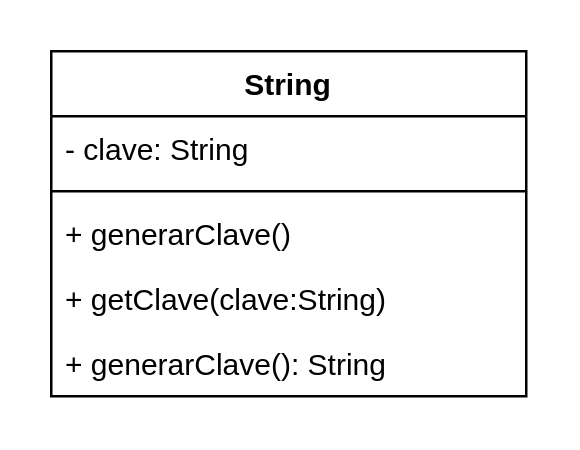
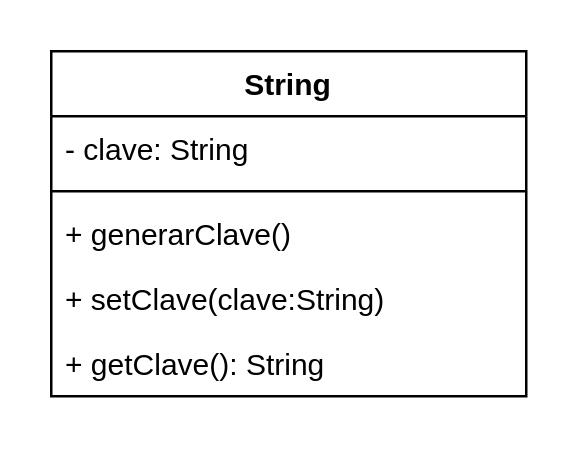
(248, 302) -> (248, 302)
(248, 367) -> (215, 367)
